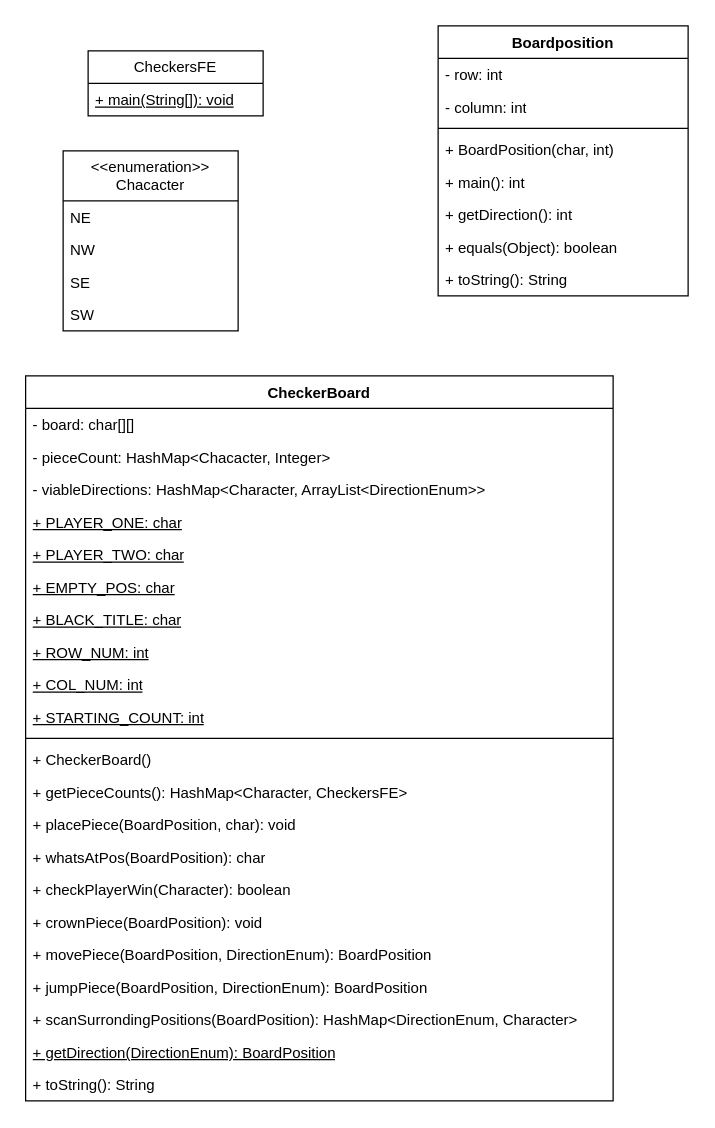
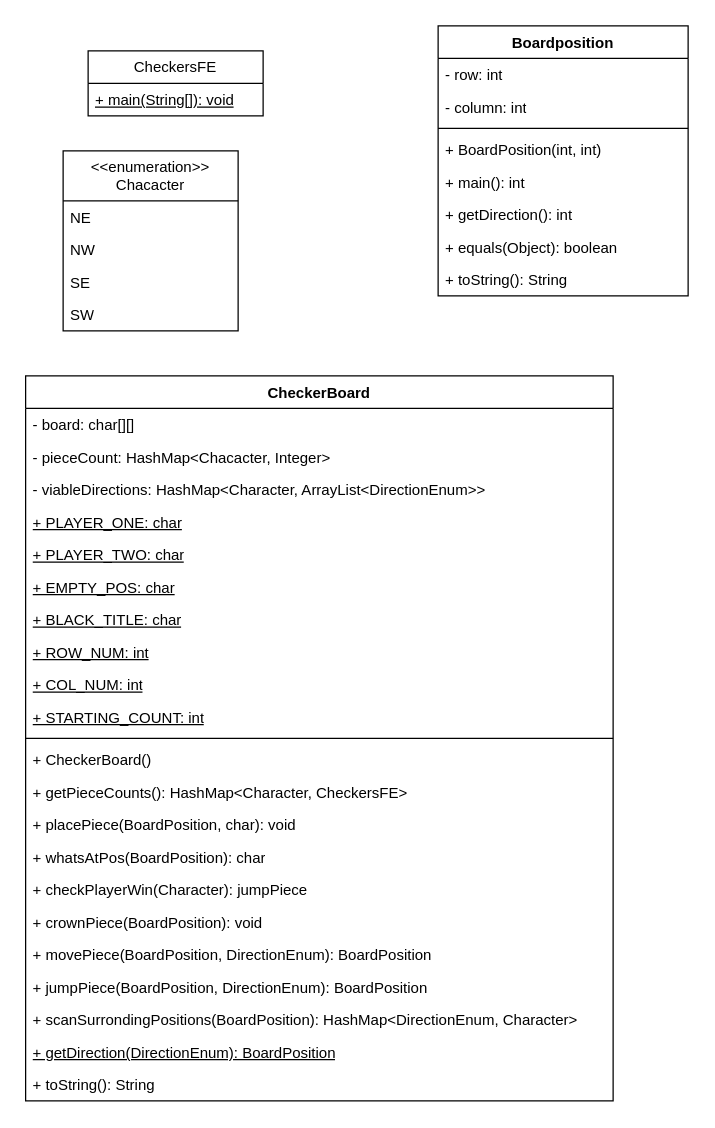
(543, 151) -> (537, 151)
(173, 891) -> (181, 891)
